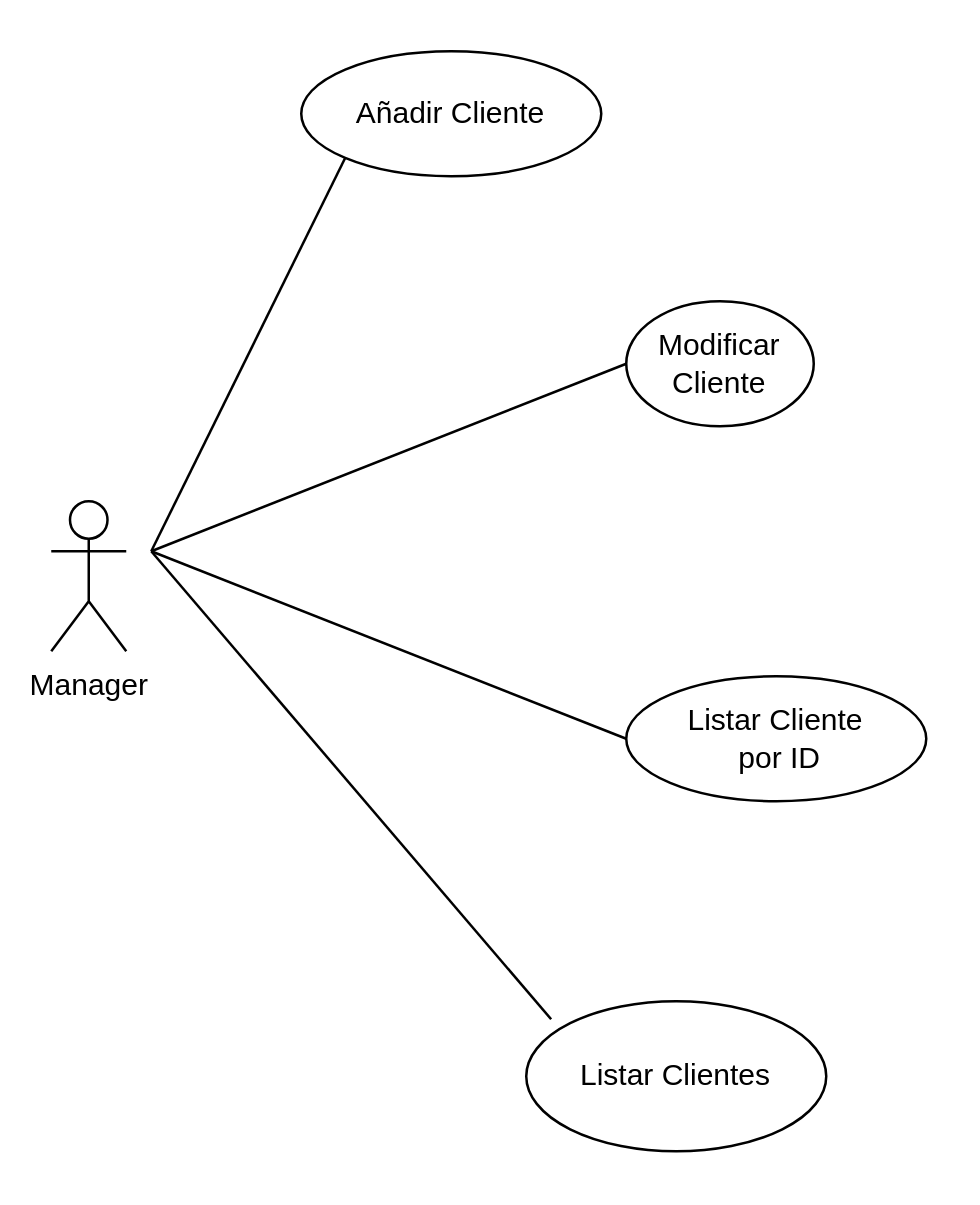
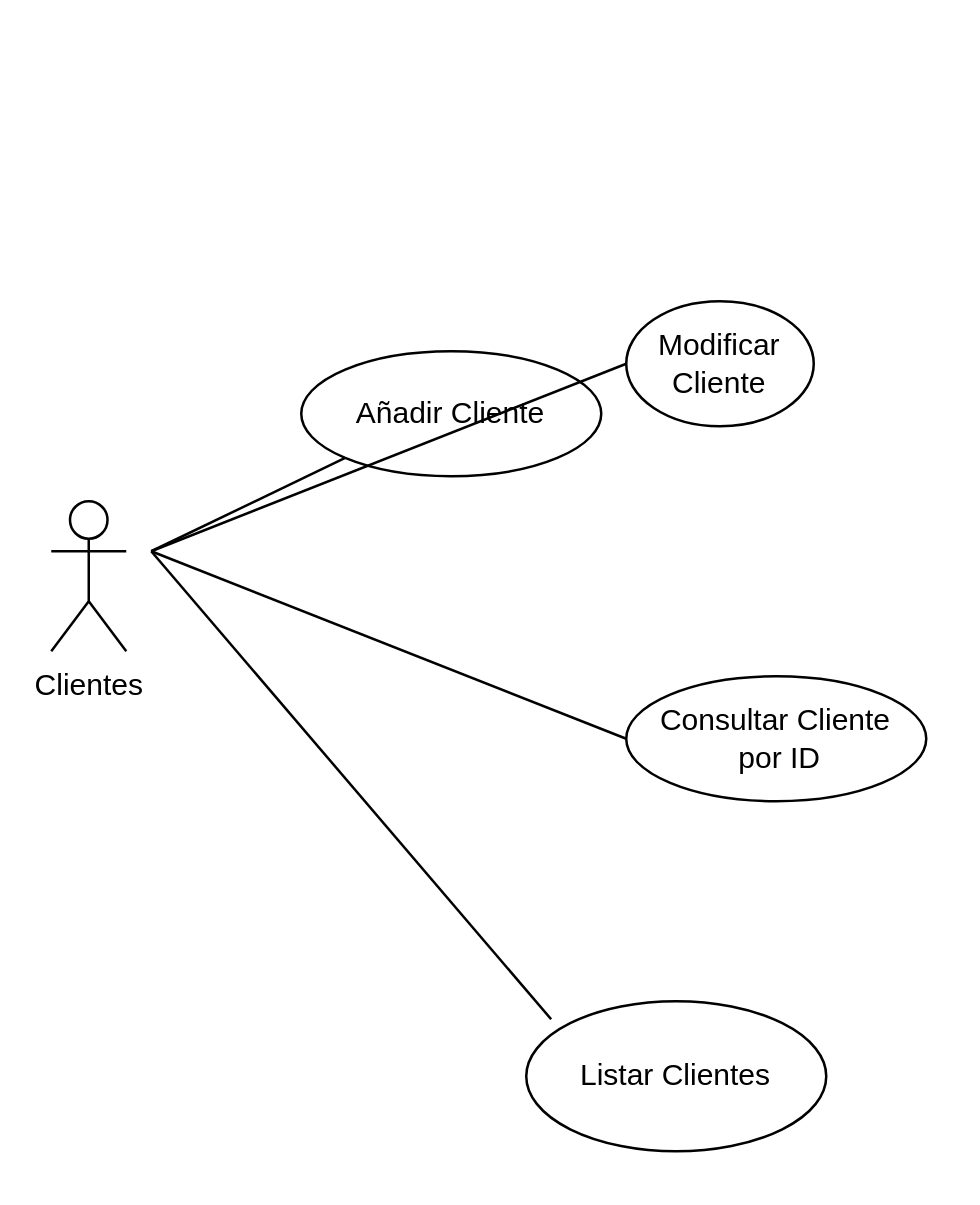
(451, 114) -> (451, 414)
(90, 687) -> (90, 687)
(776, 739) -> (776, 739)
